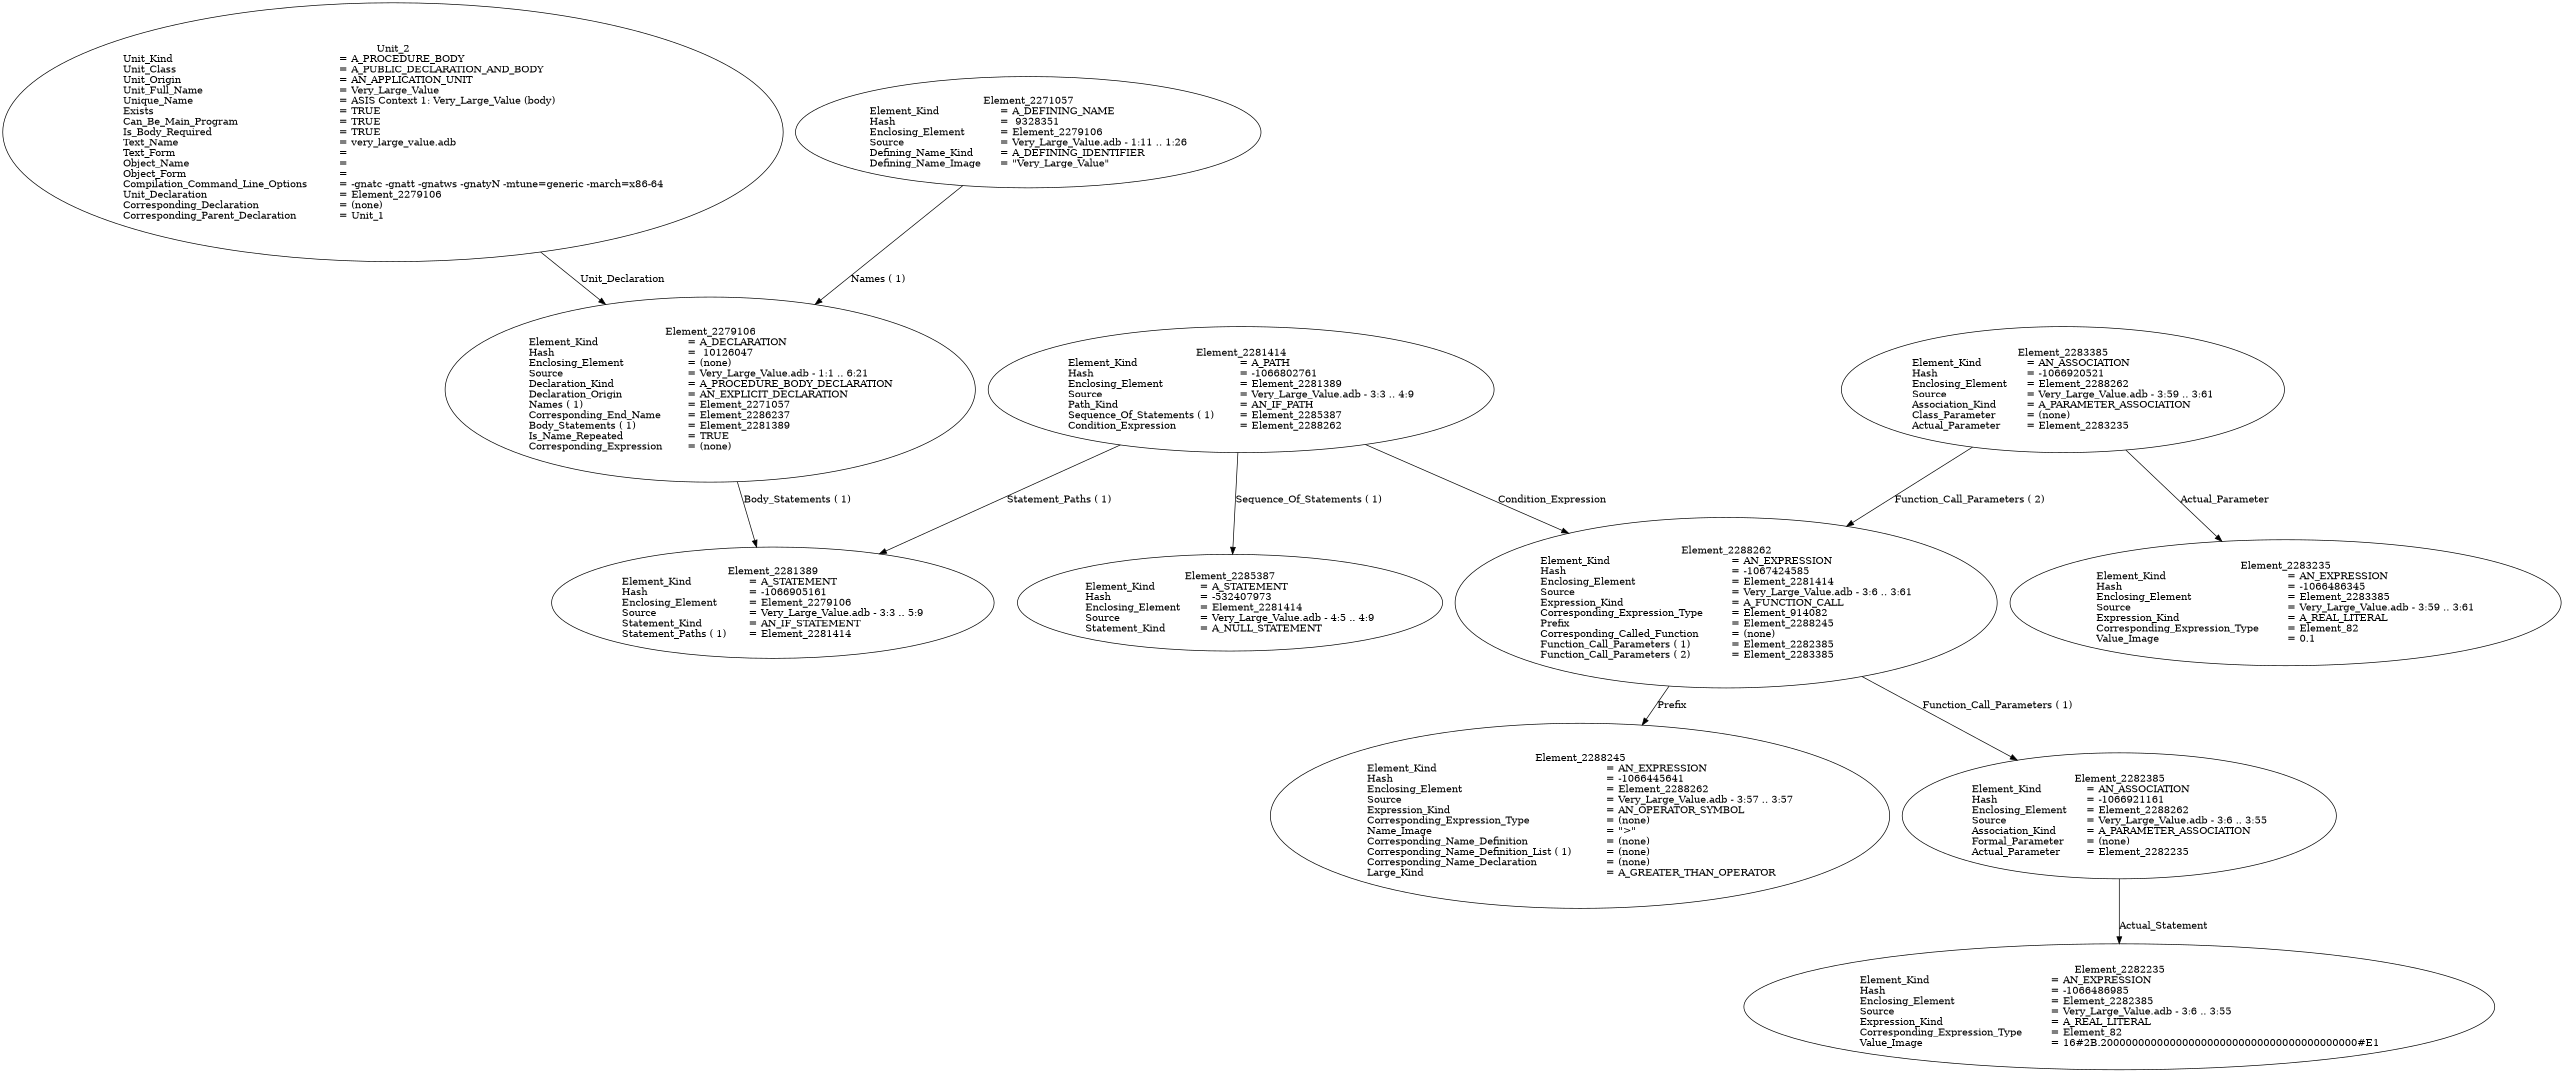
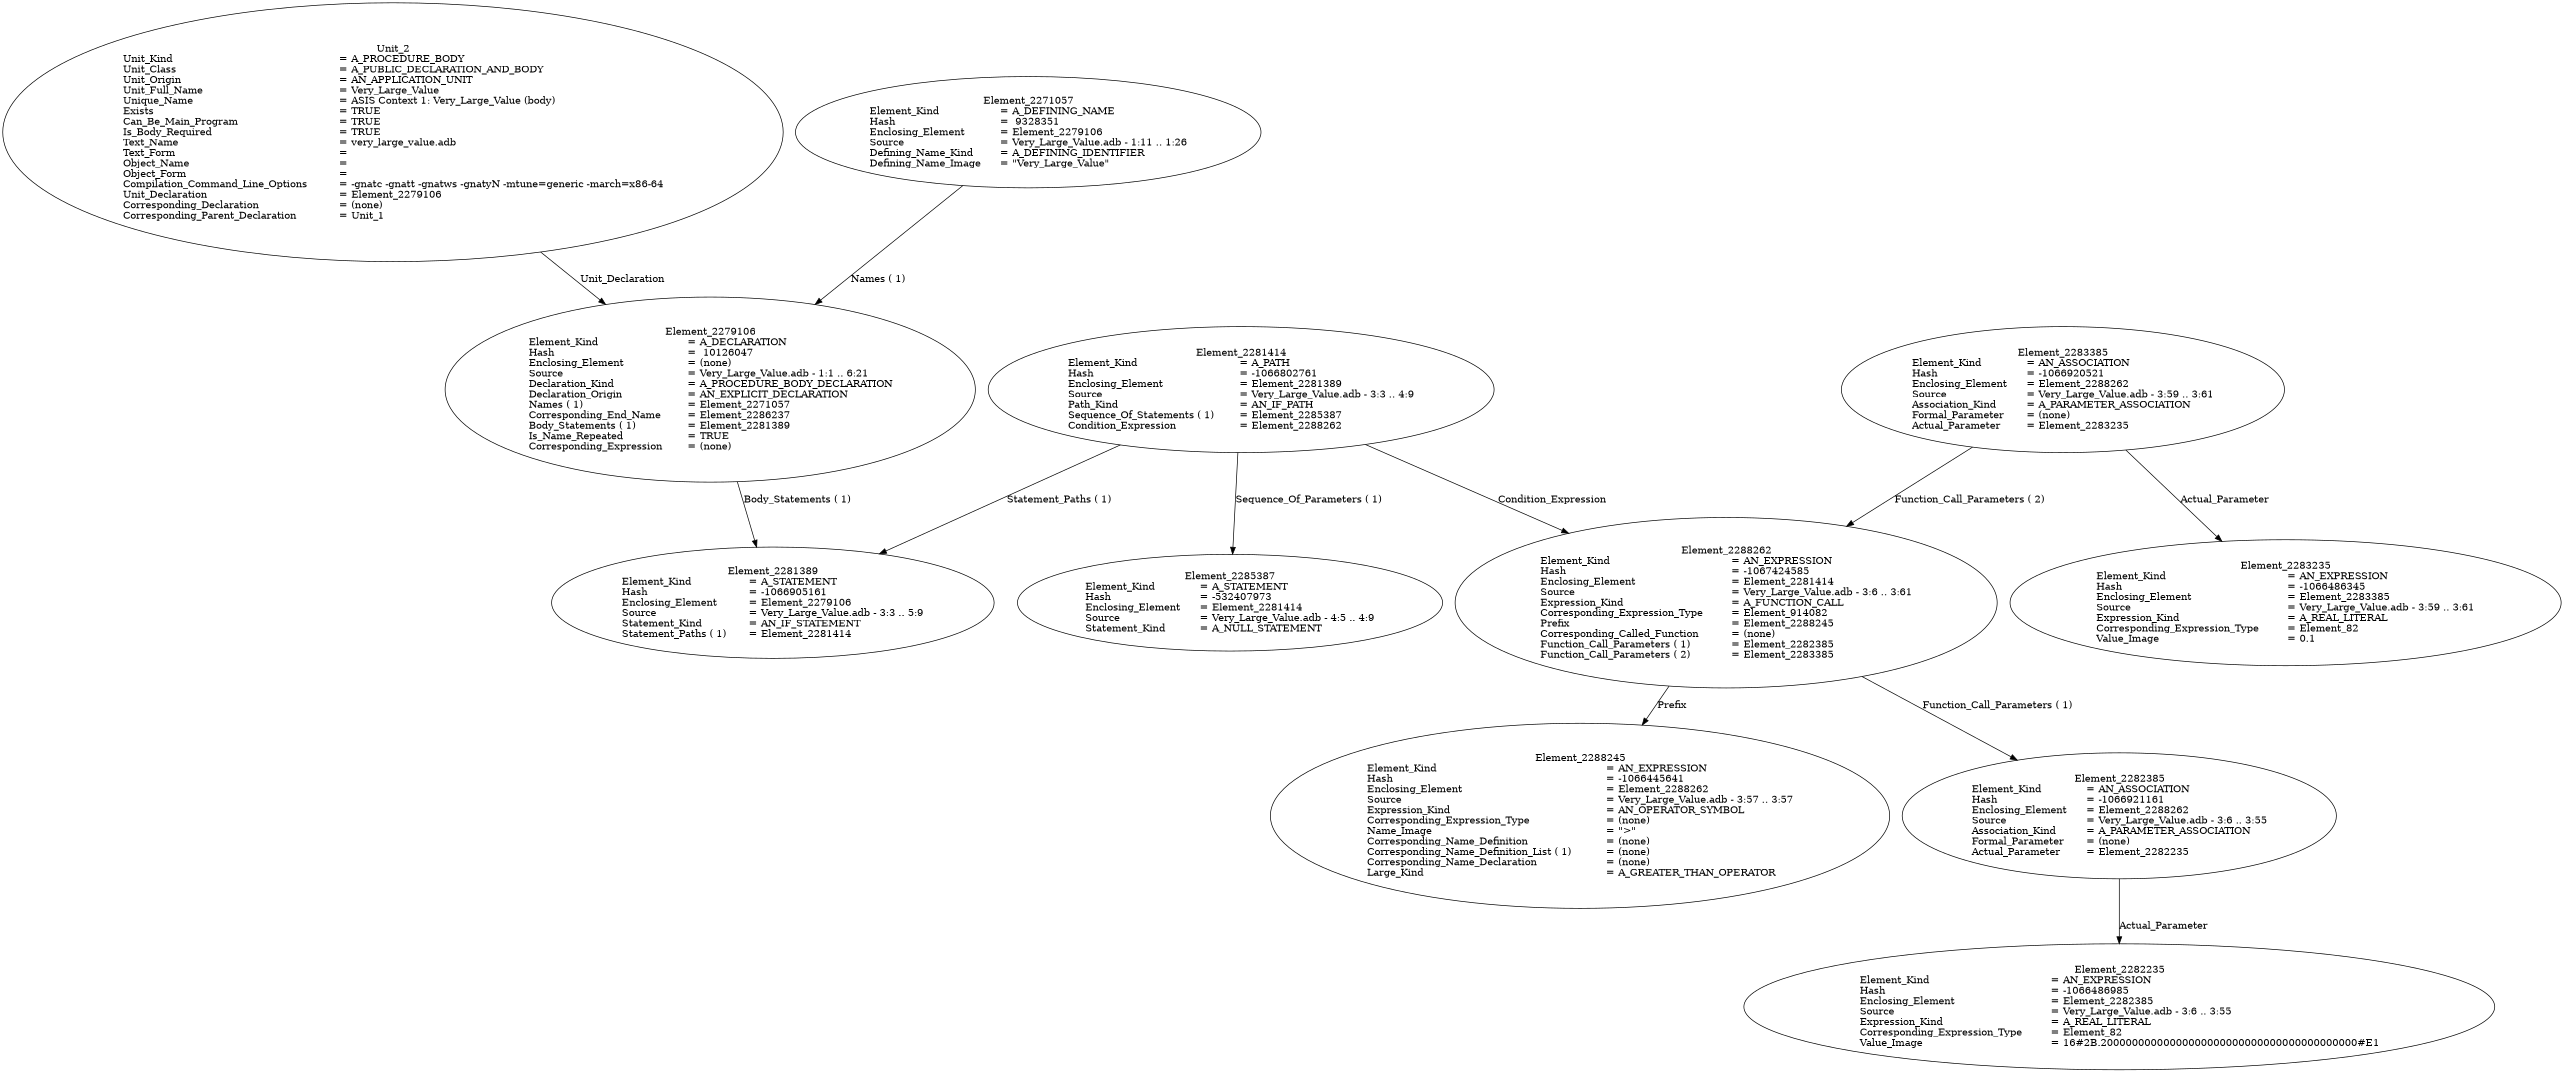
(1962, 415) -> (1966, 415)
(1309, 500) -> (1309, 500)
(2163, 926) -> (2163, 926)
